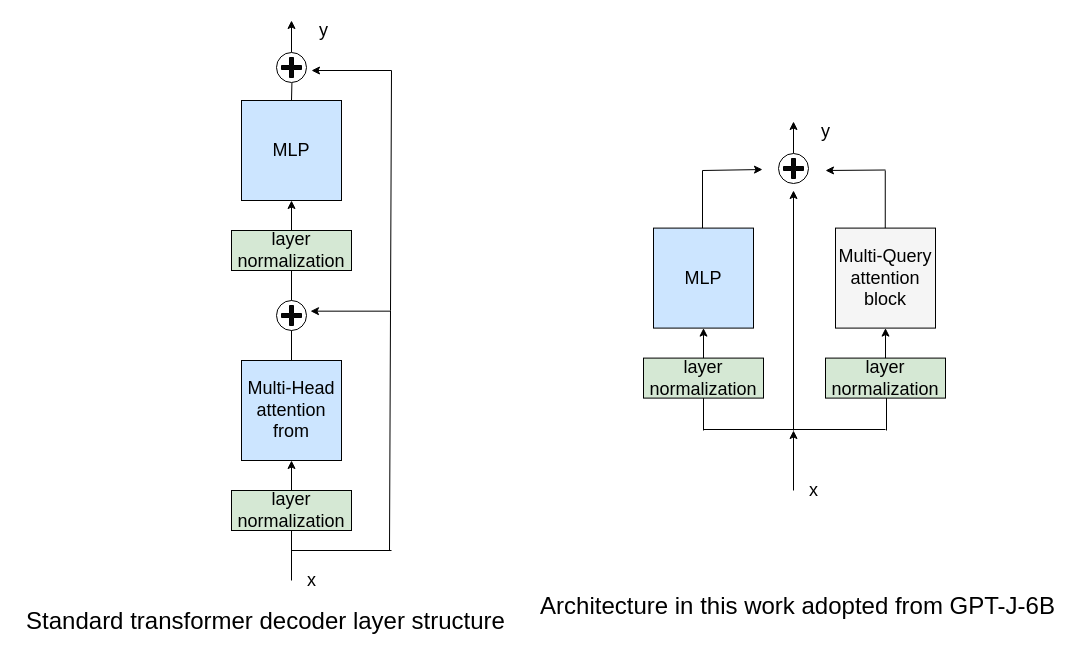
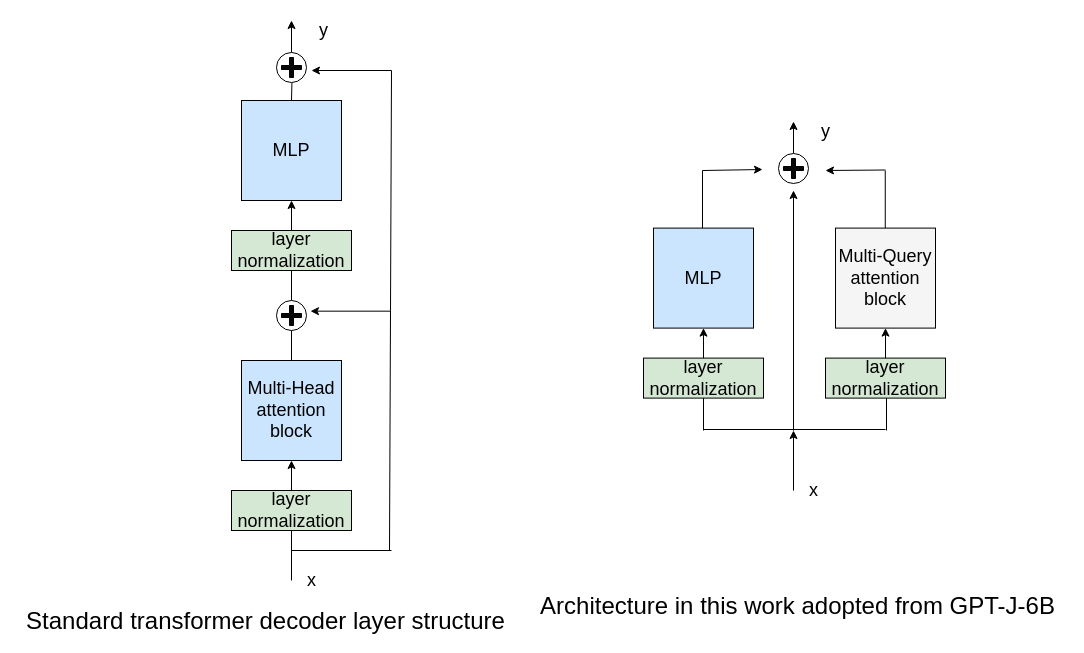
(292, 411) -> (292, 411)
